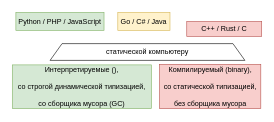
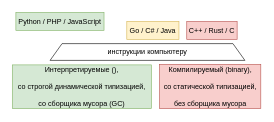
(144, 21) -> (153, 30)
(224, 29) -> (212, 30)
(148, 52) -> (148, 52)
